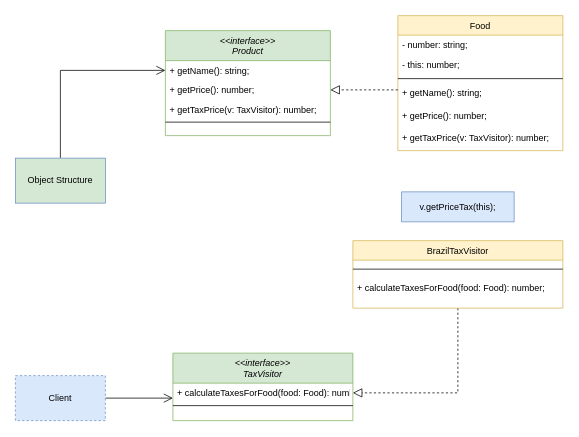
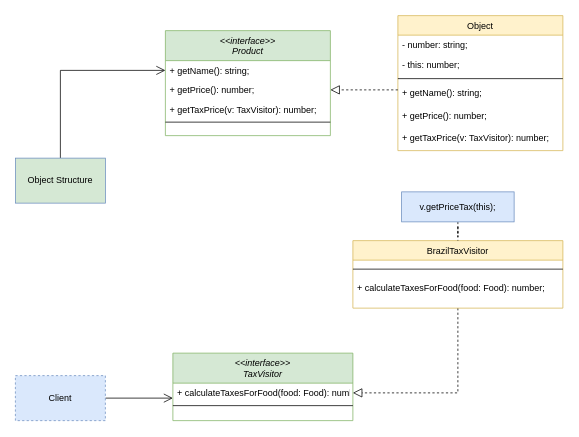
(480, 26) -> (480, 26)
none -> (458, 233)
